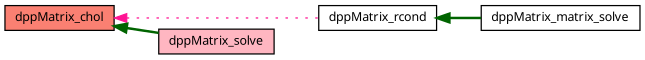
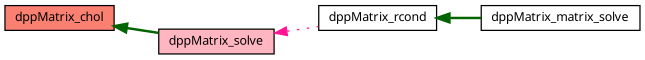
(223, 18) -> (303, 29)
